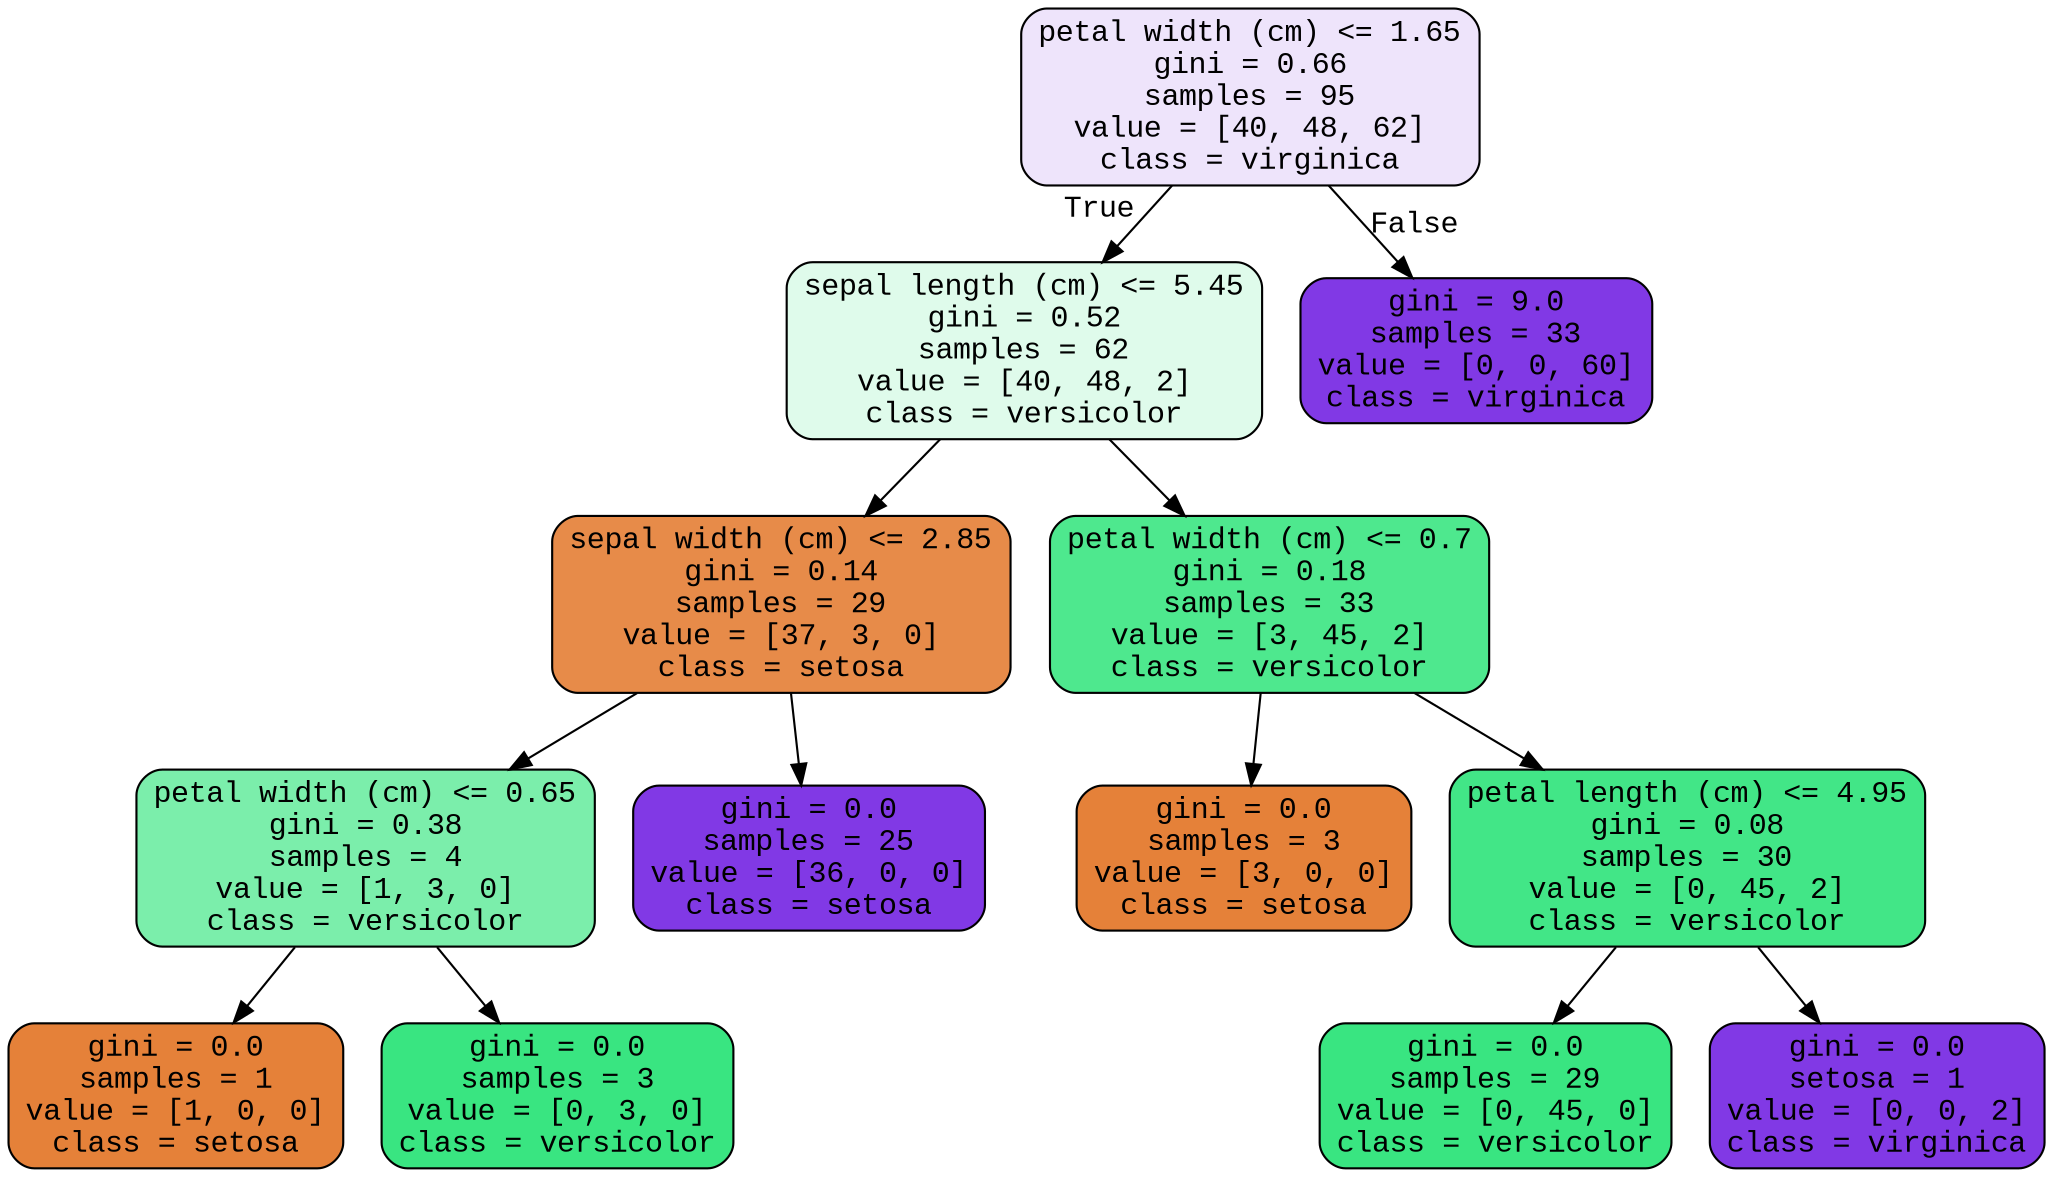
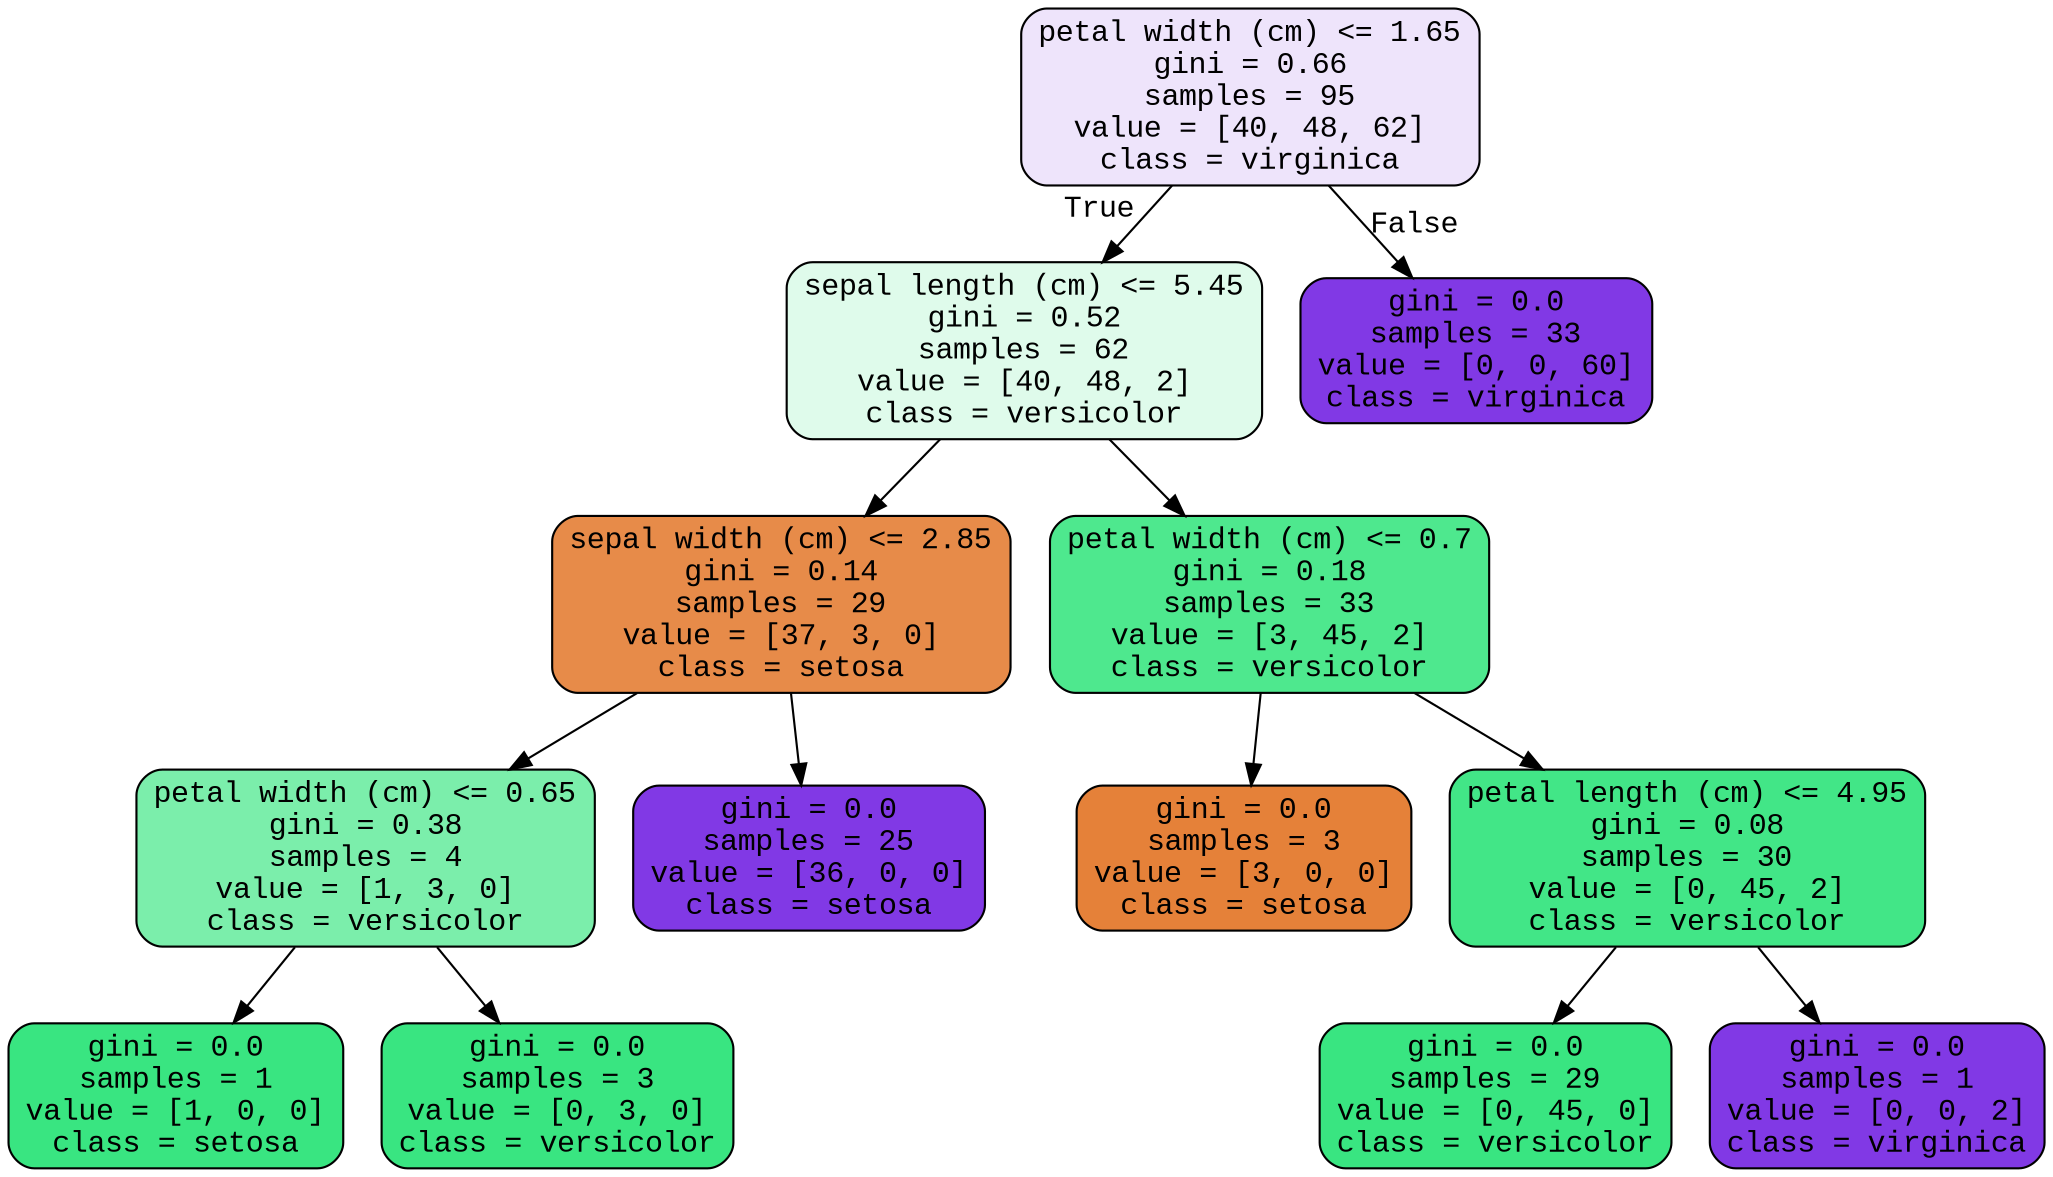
(1476, 351) -> (1476, 351)
(176, 1096) -> (176, 1096)
(1877, 1096) -> (1877, 1096)
